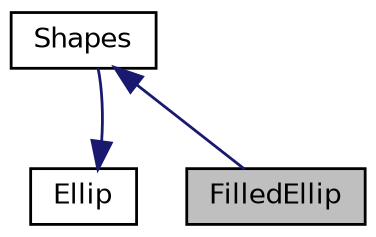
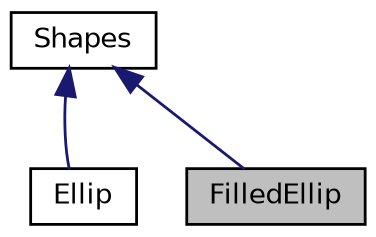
(102, 105) -> (65, 133)
